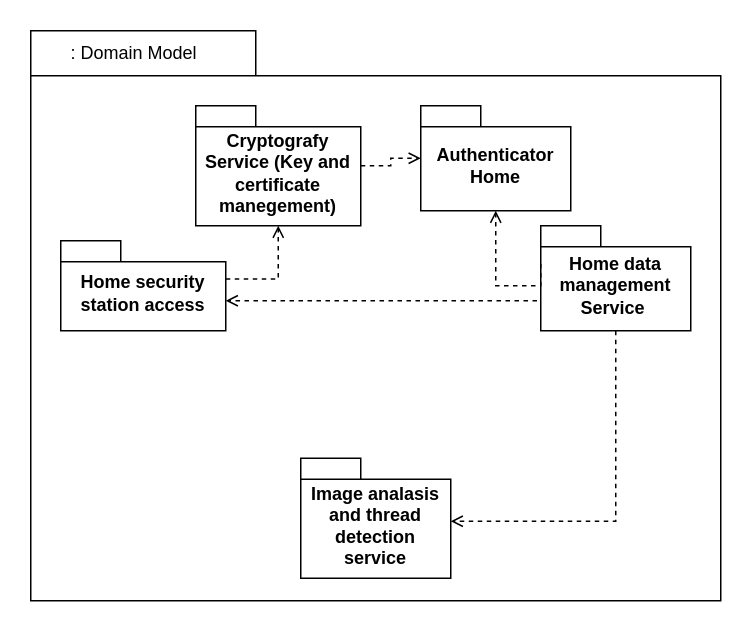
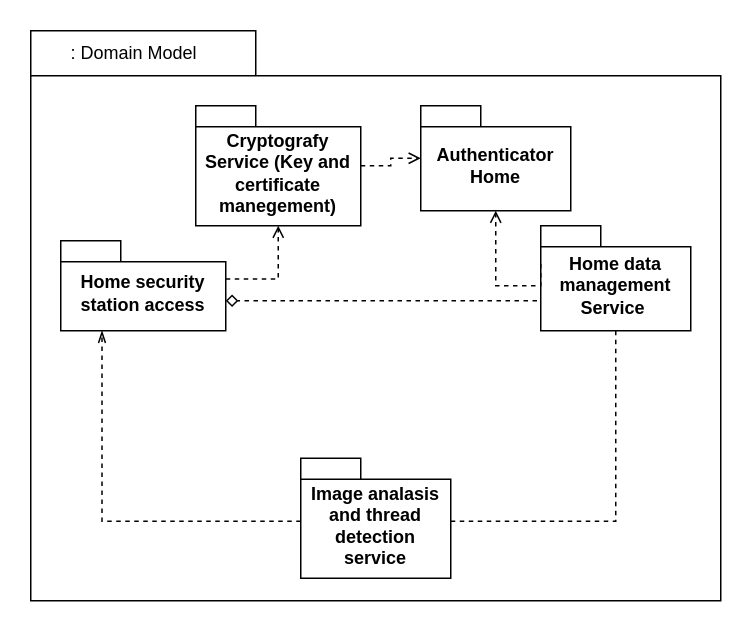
(234, 301) -> (238, 301)
none -> (108, 521)
(457, 521) -> (456, 521)
